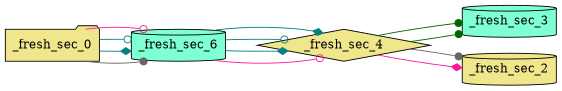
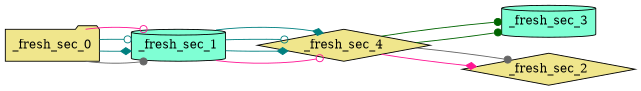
(178, 45) -> (178, 45)
(509, 69) -> (549, 69)
